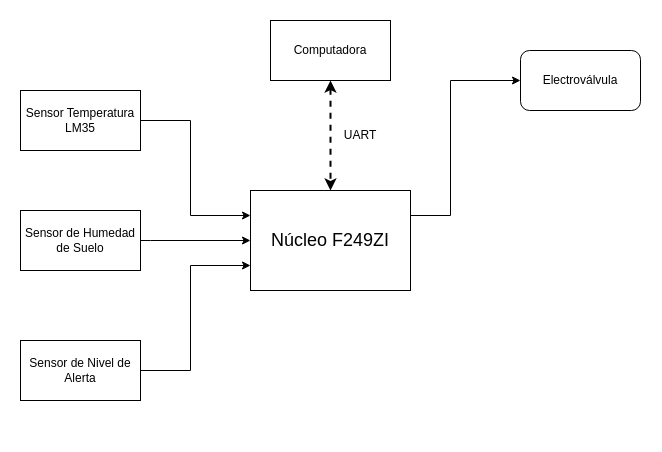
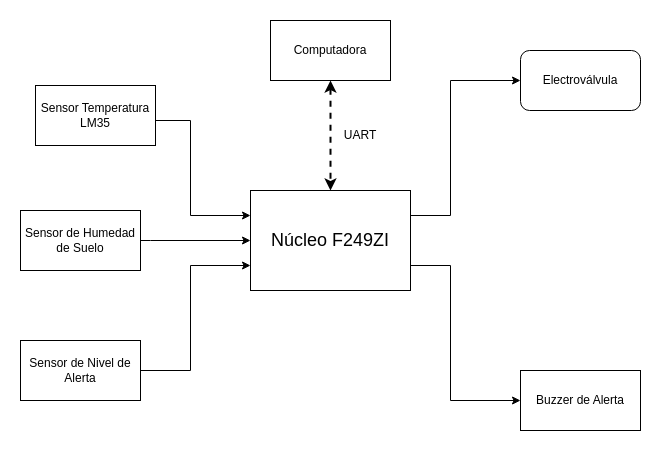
(81, 121) -> (96, 116)
none -> (451, 345)
none -> (581, 401)
